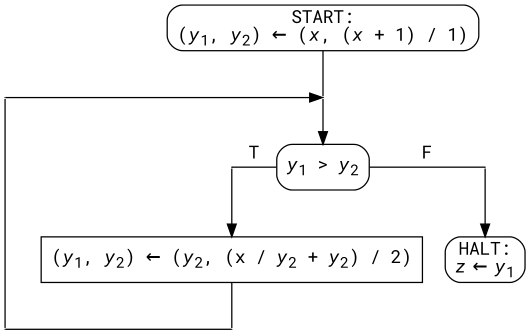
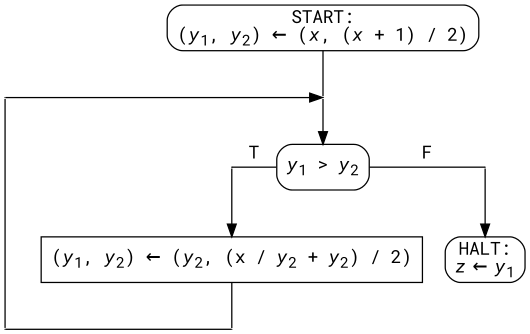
(416, 35) -> (416, 35)
